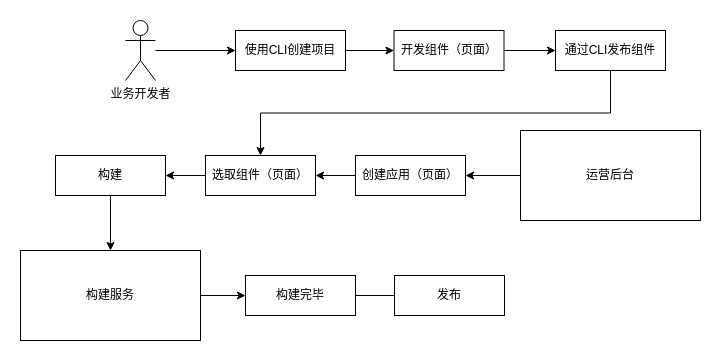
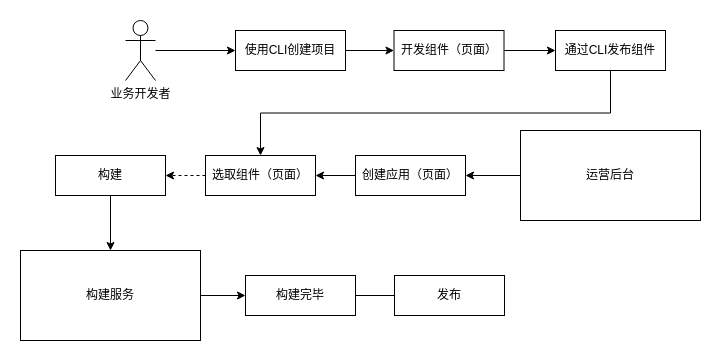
(189, 176) -> (189, 176)
